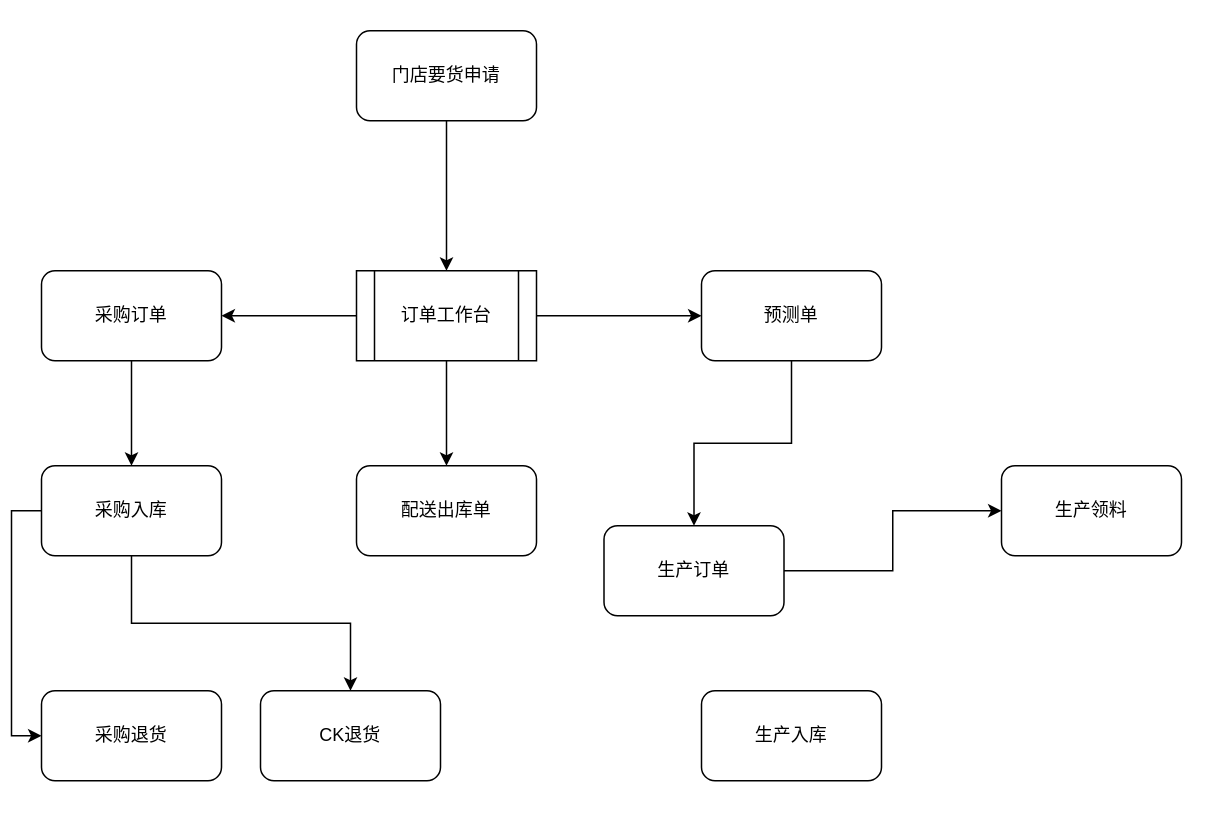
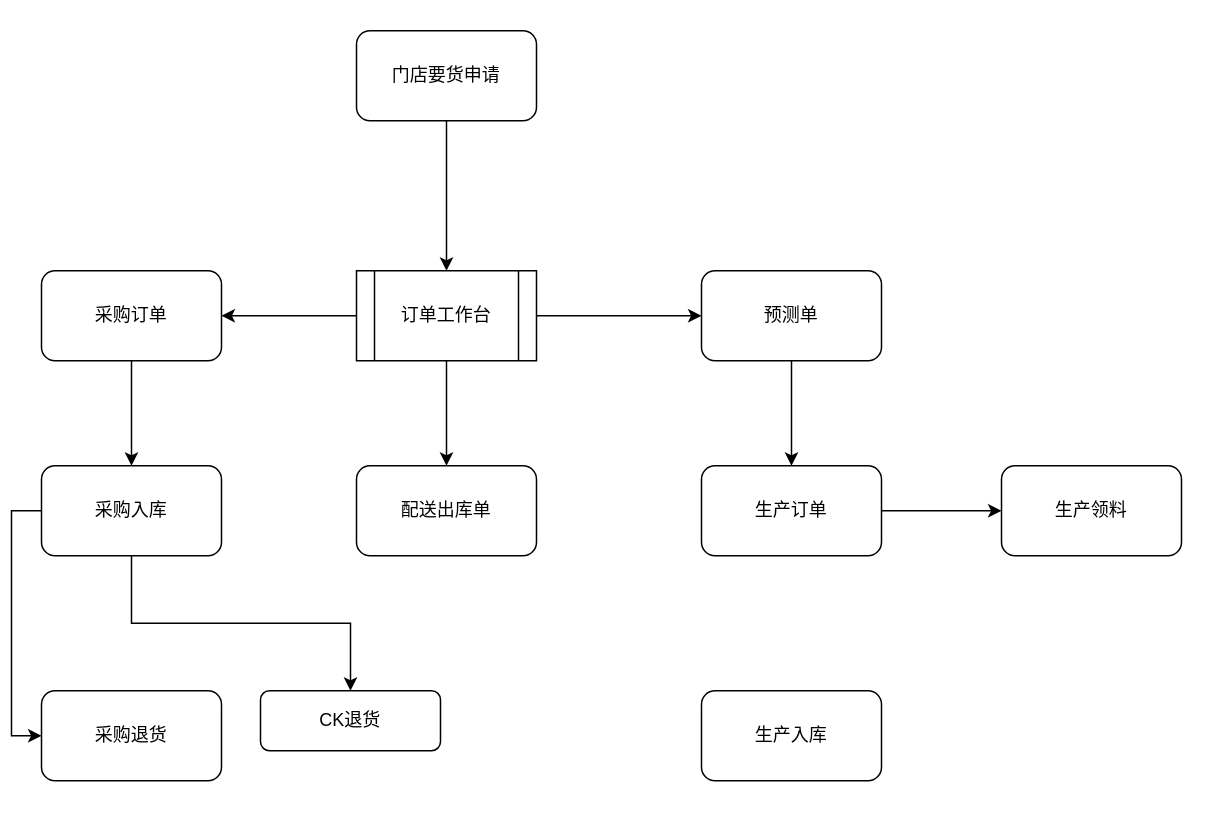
(694, 571) -> (791, 511)
(350, 736) -> (350, 721)
